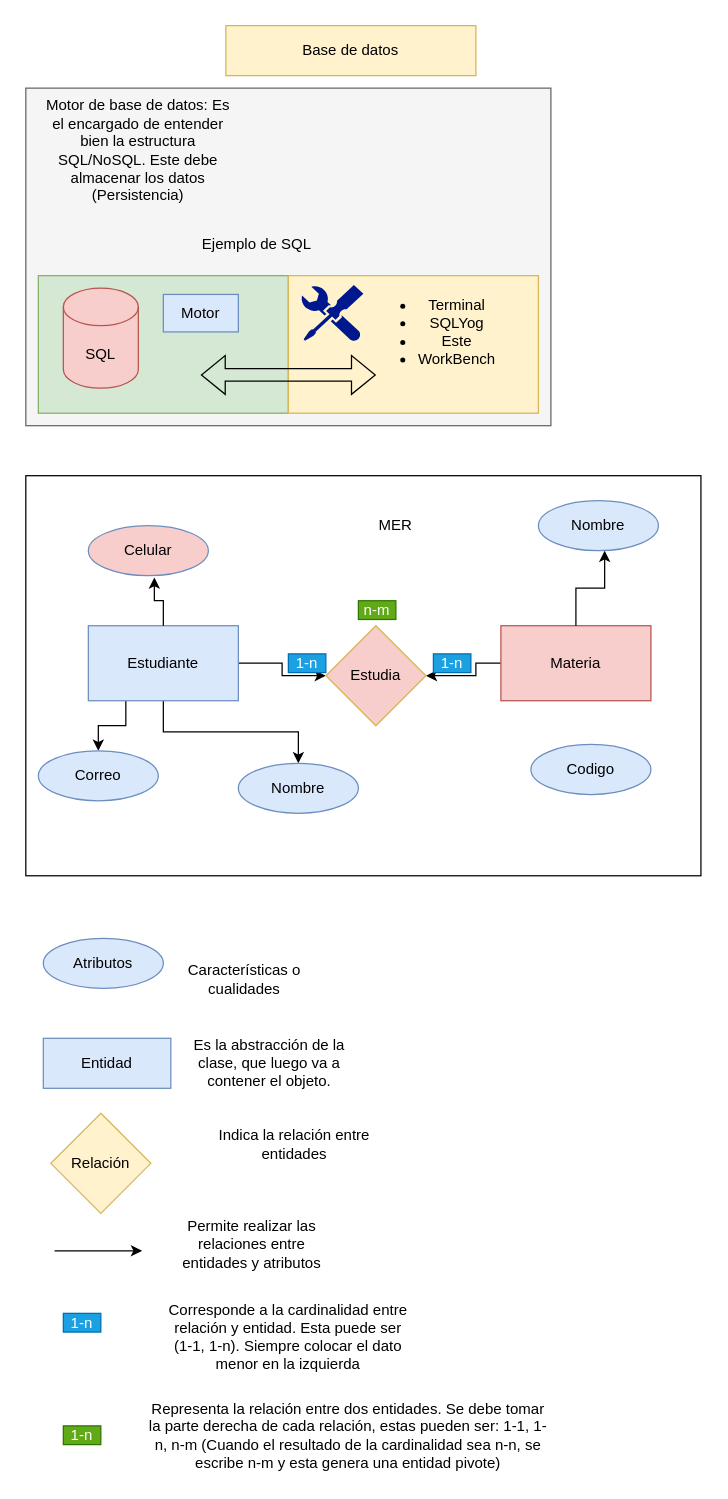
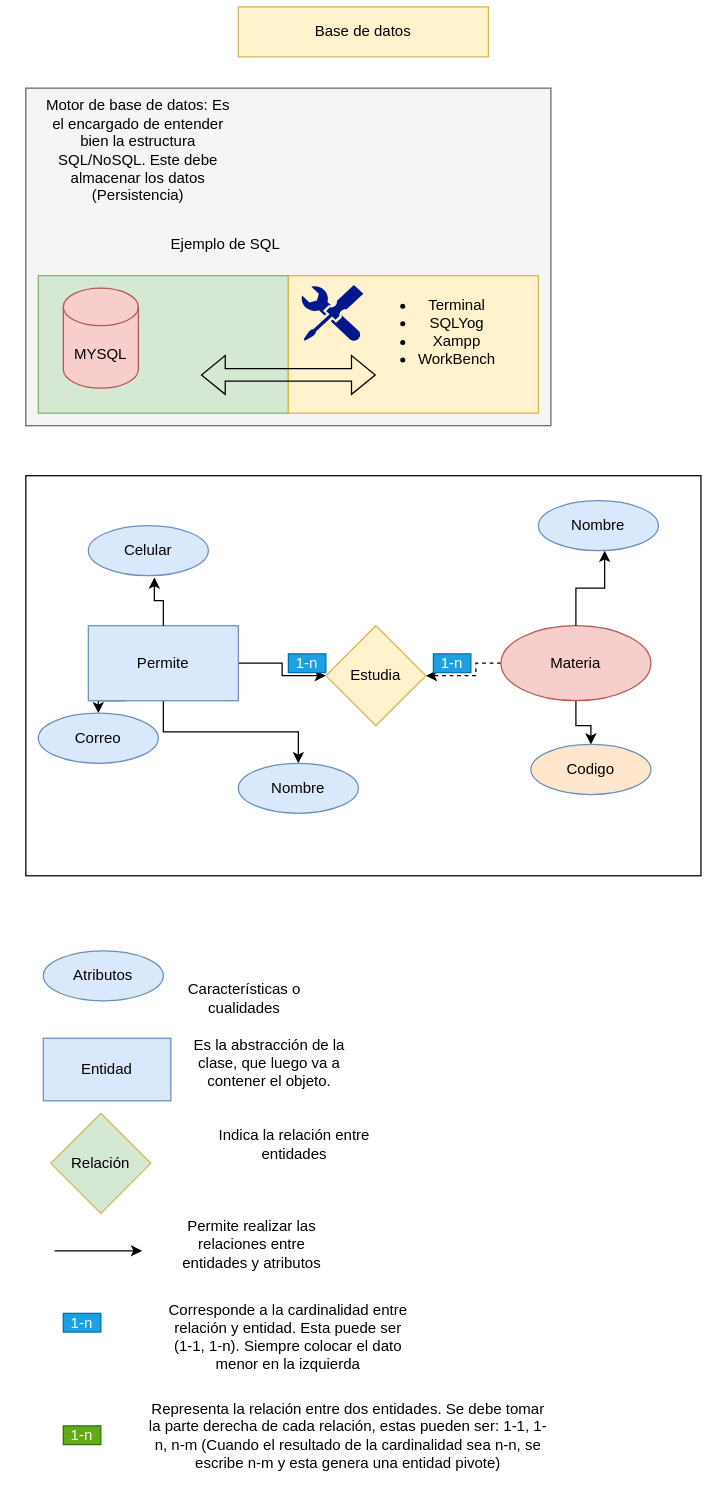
(351, 51) -> (363, 32)
(257, 244) -> (226, 244)
(201, 313) -> none
(432, 332) -> (432, 332)
(101, 354) -> (101, 354)
(396, 526) -> none
(148, 551) -> (148, 551)
(377, 610) -> none
(163, 663) -> (163, 663)
(576, 663) -> (576, 663)
(376, 676) -> (376, 676)
(473, 676) -> (473, 676)
none -> (576, 726)
(591, 769) -> (591, 769)
(98, 776) -> (98, 738)
(103, 963) -> (103, 976)
(244, 979) -> (244, 998)
(107, 1063) -> (107, 1069)
(101, 1163) -> (101, 1163)
